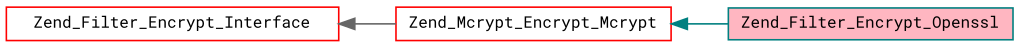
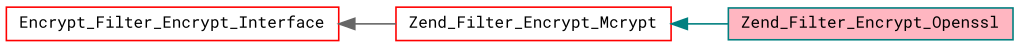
(173, 24) -> (173, 24)
(534, 24) -> (534, 24)
